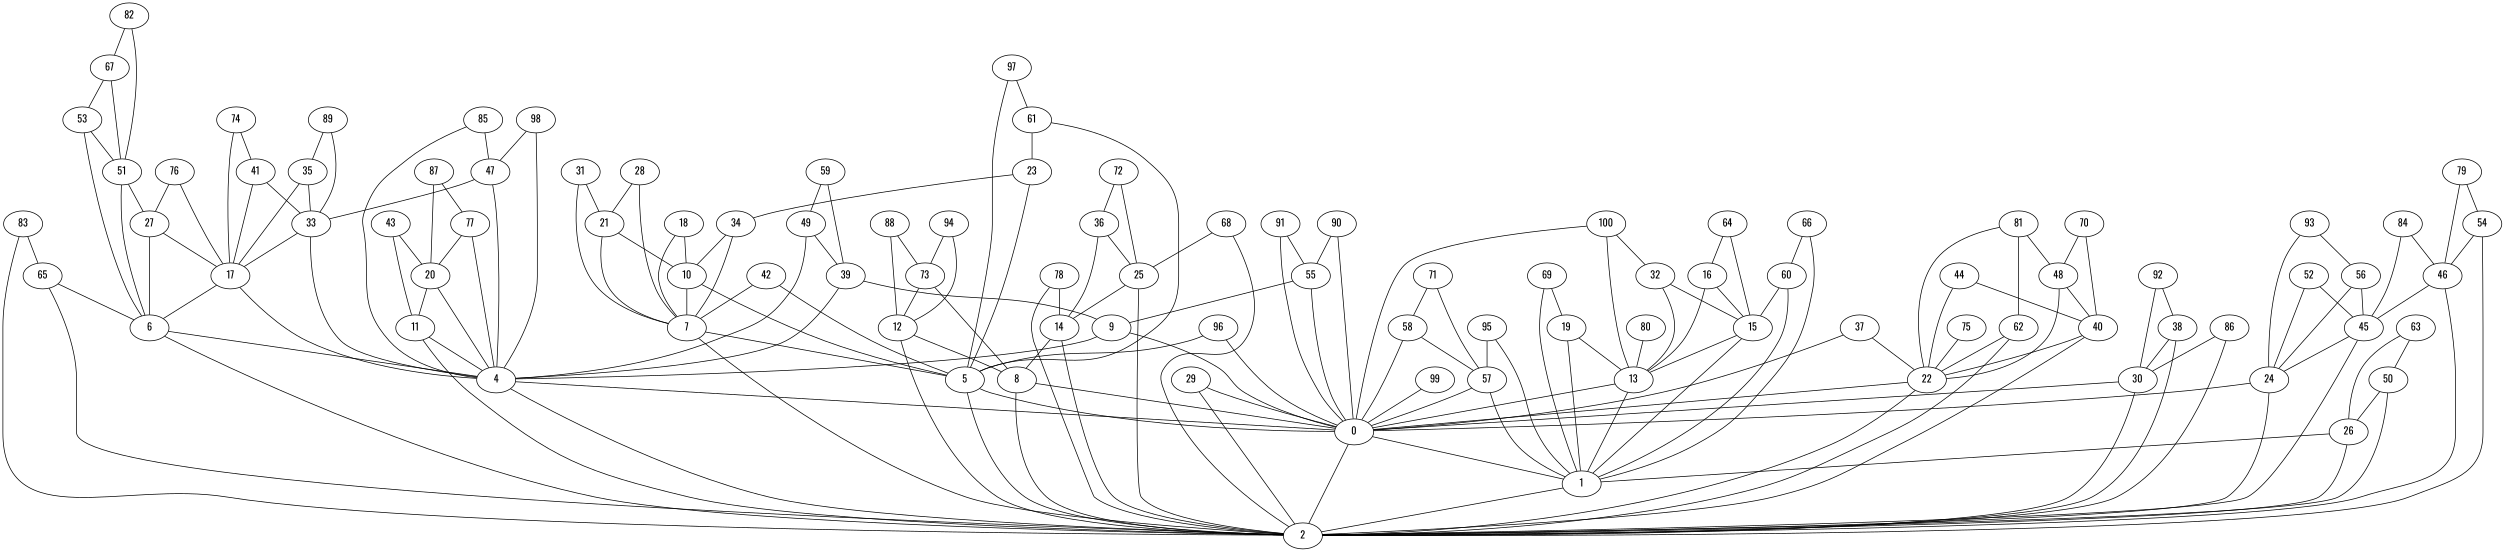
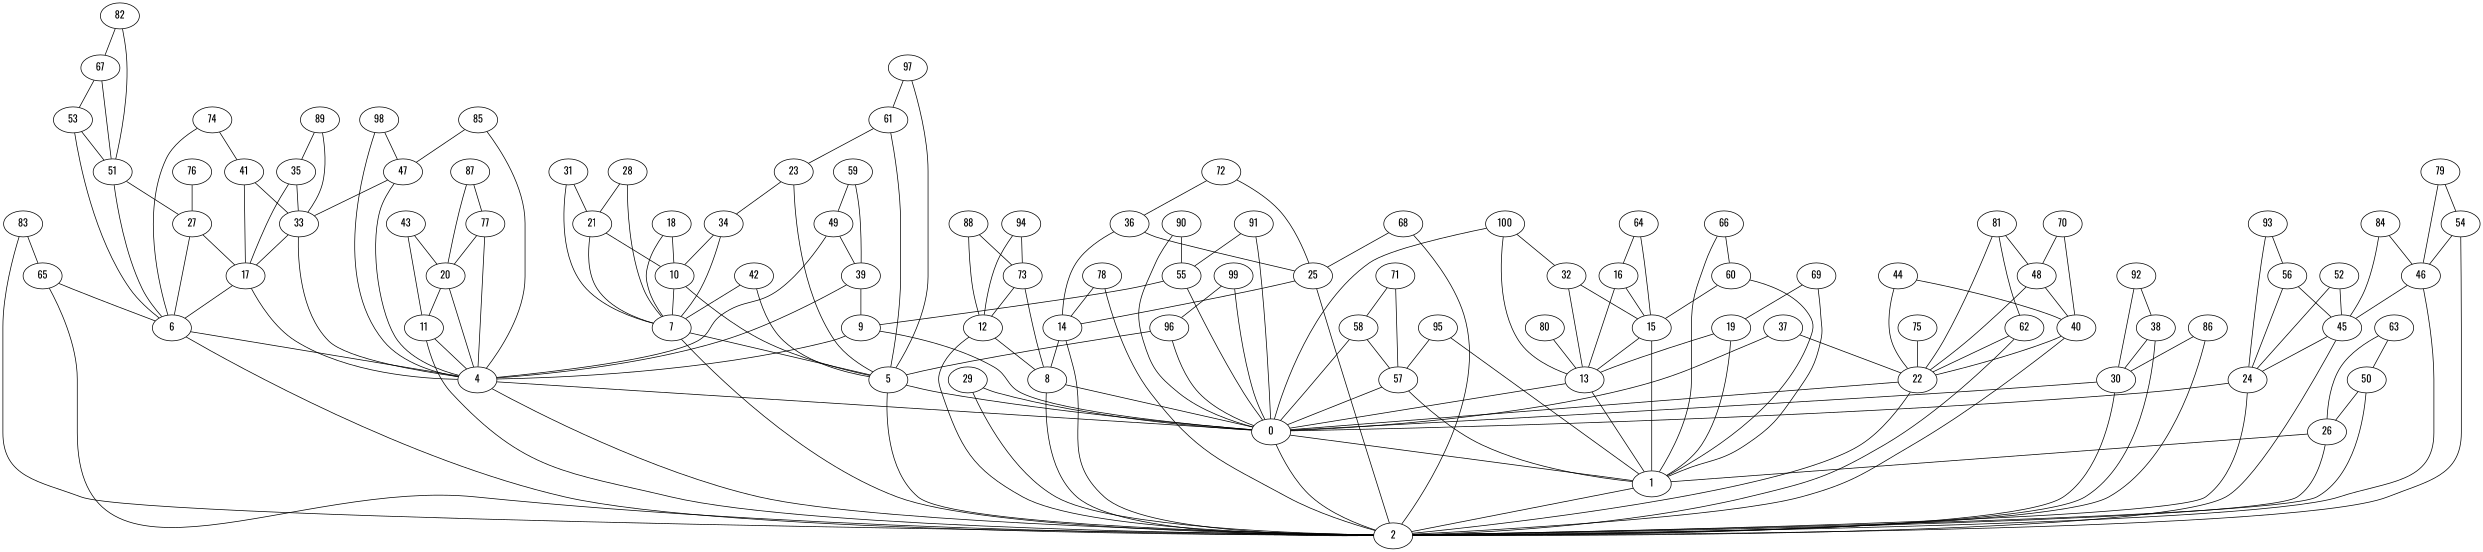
(228, 198) -> (154, 215)
(200, 225) -> none
none -> (1211, 294)
